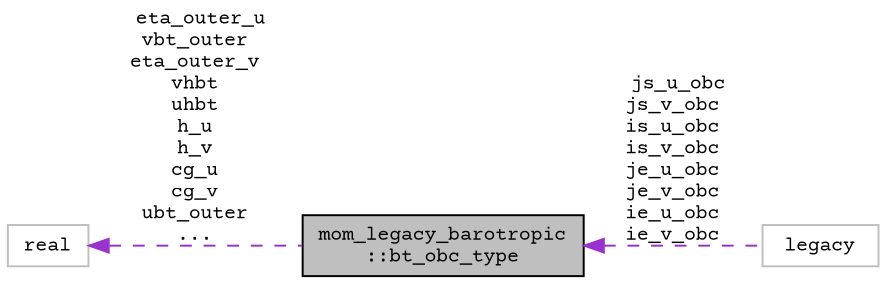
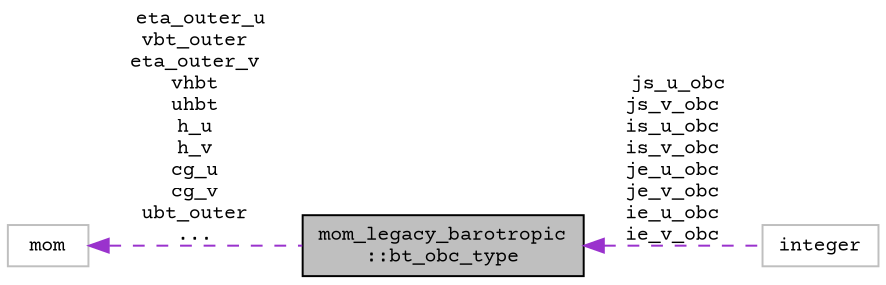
(48, 246) -> (48, 246)
(821, 246) -> (821, 246)
